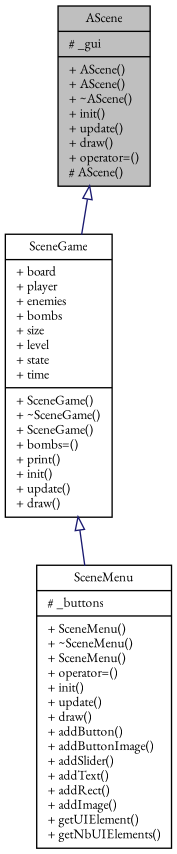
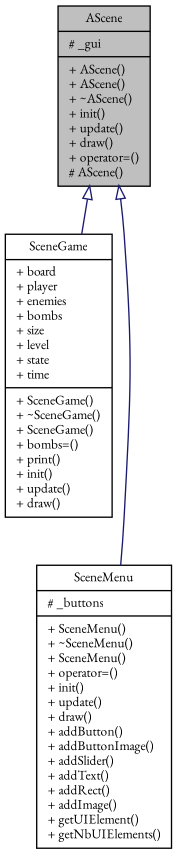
(82, 548) -> (130, 382)
